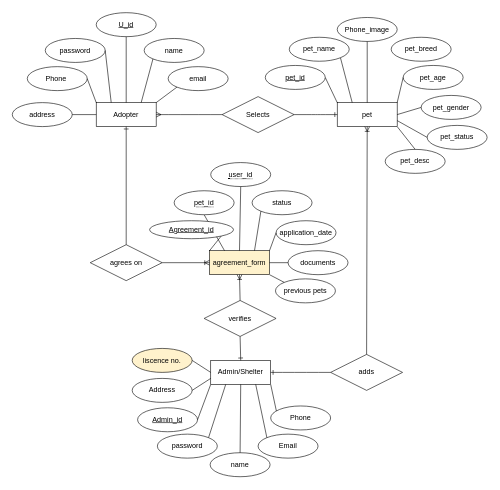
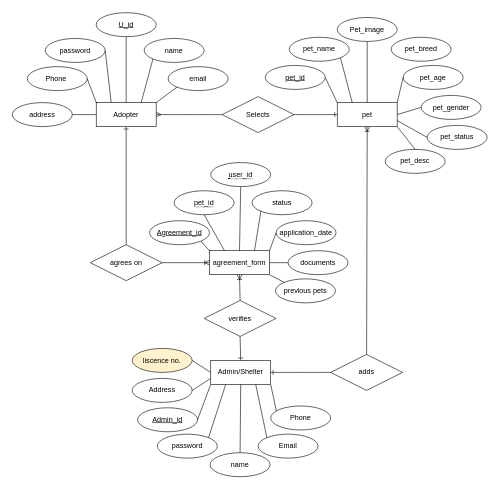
(368, 29) -> (368, 29)
(192, 230) -> (180, 233)
(240, 263) -> (240, 263)
